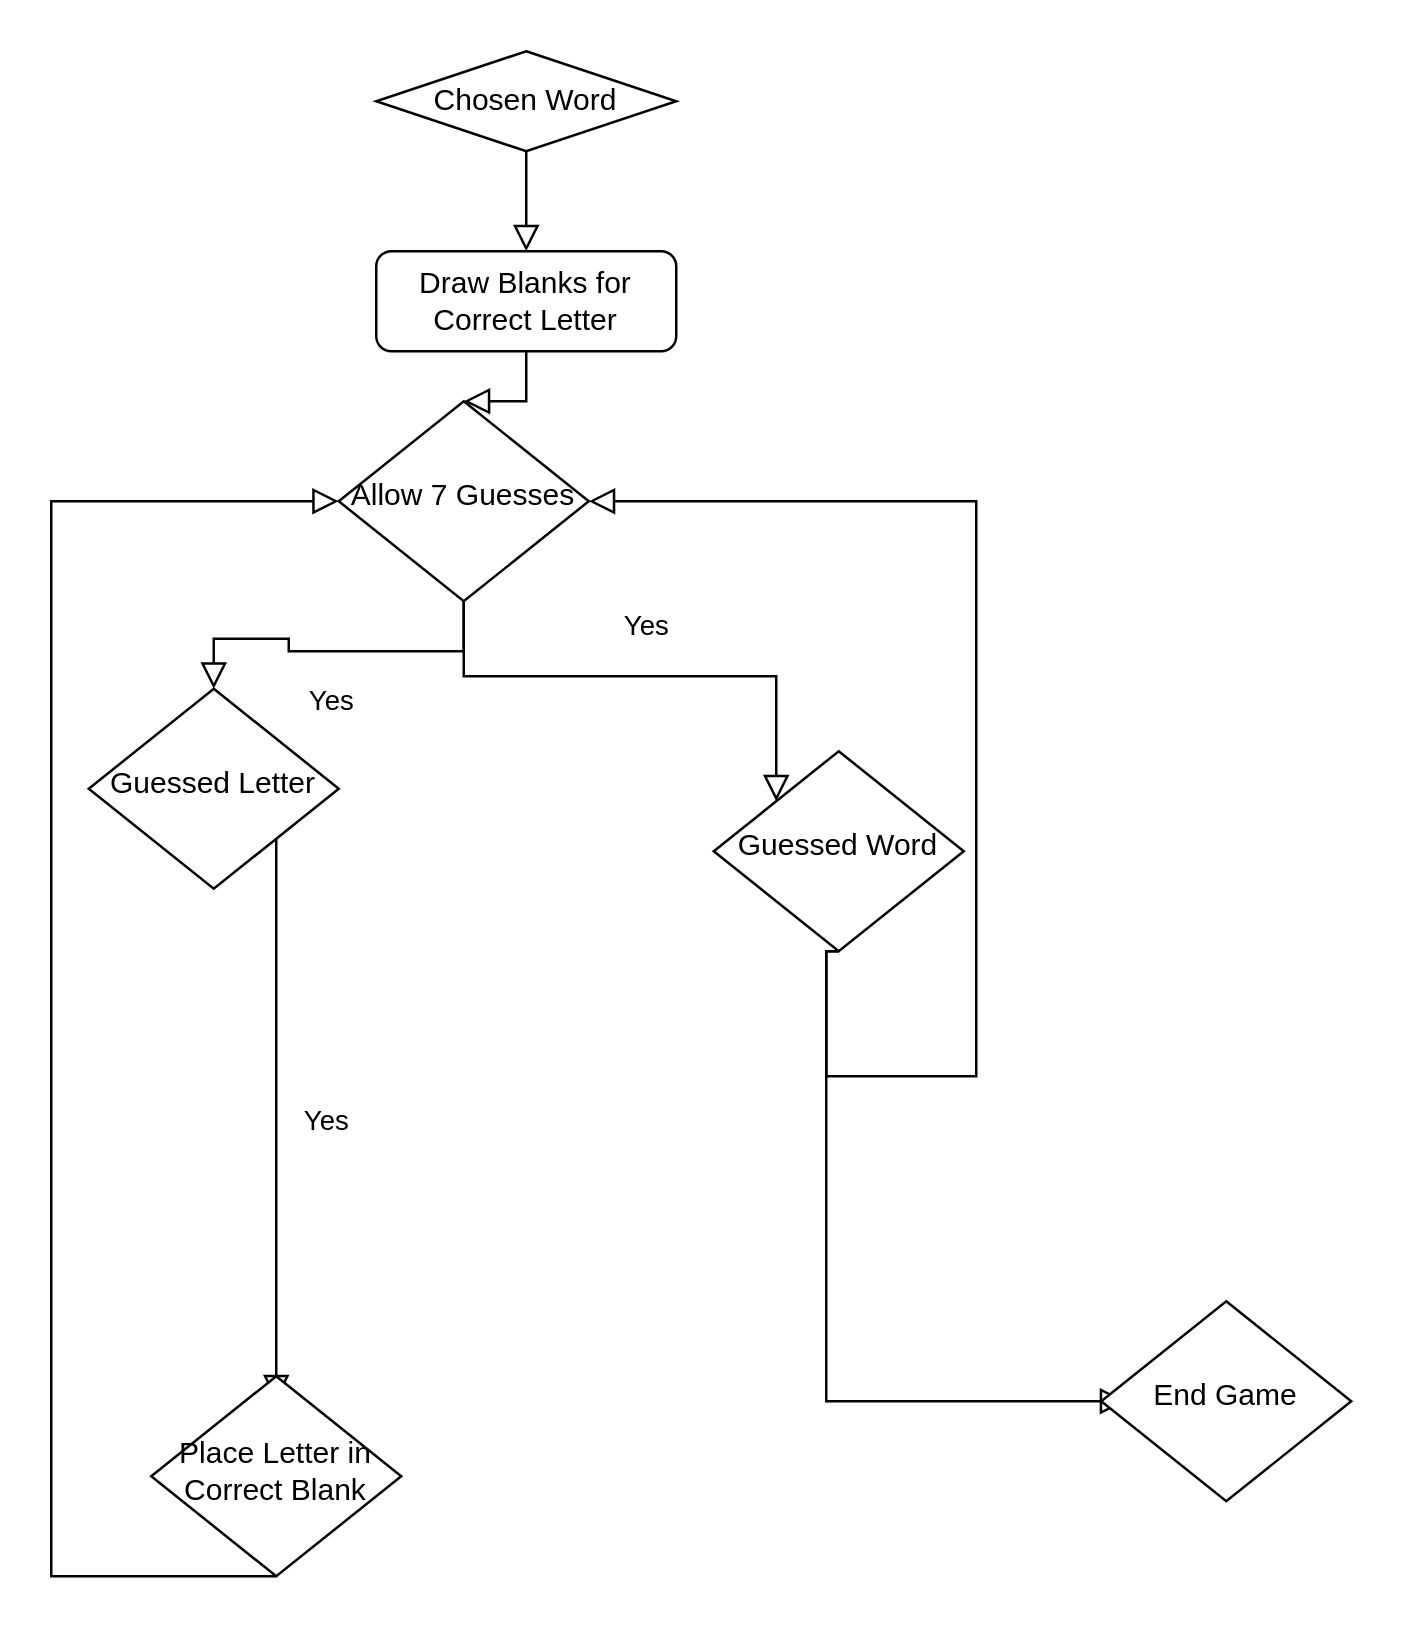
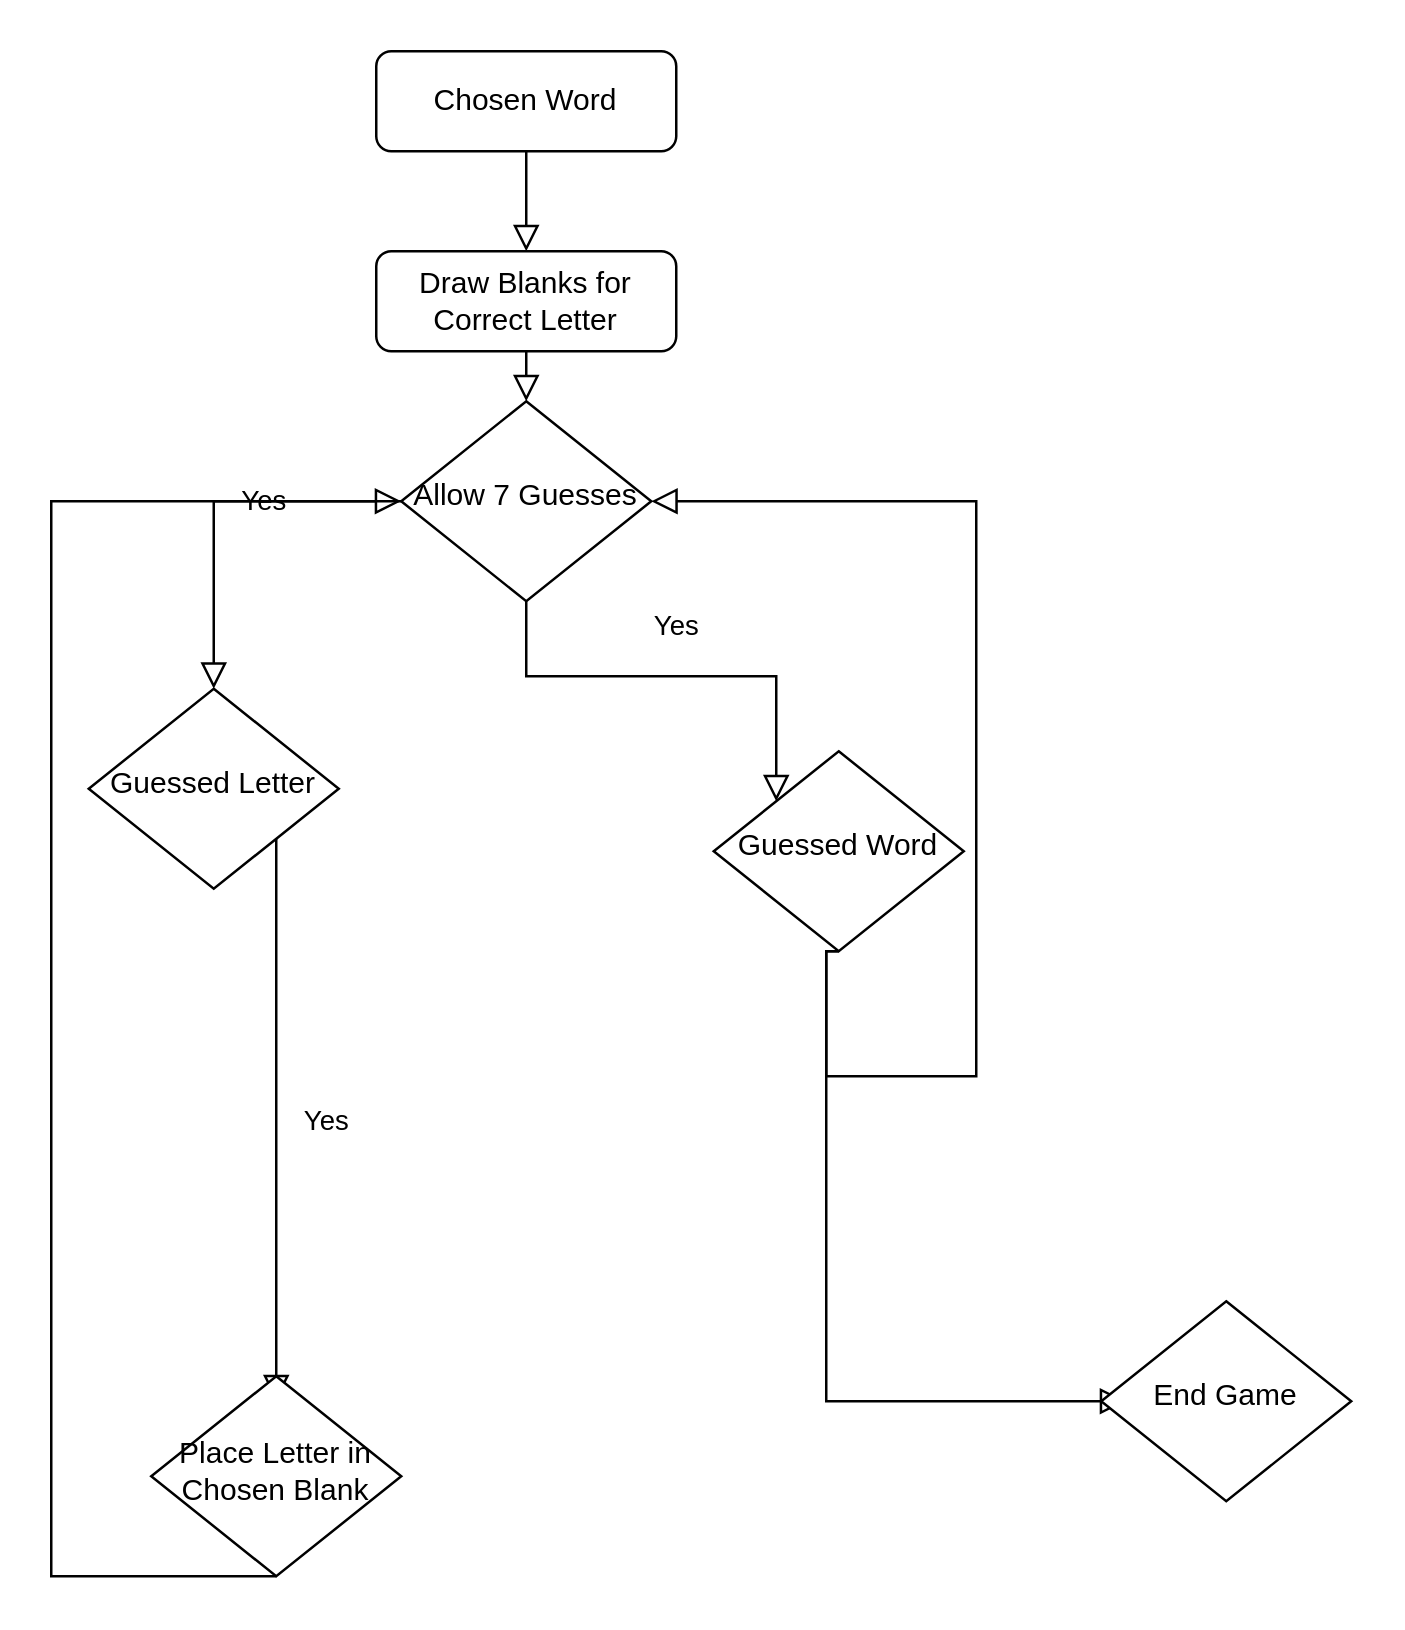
(526, 101) -> (526, 101)
(464, 501) -> (526, 501)
(276, 1471) -> (276, 1471)
